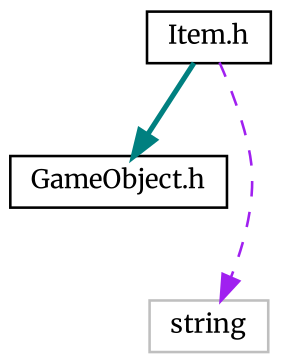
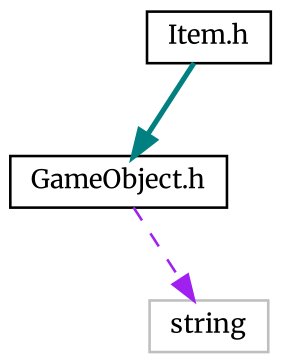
(252, 169) -> (157, 243)
